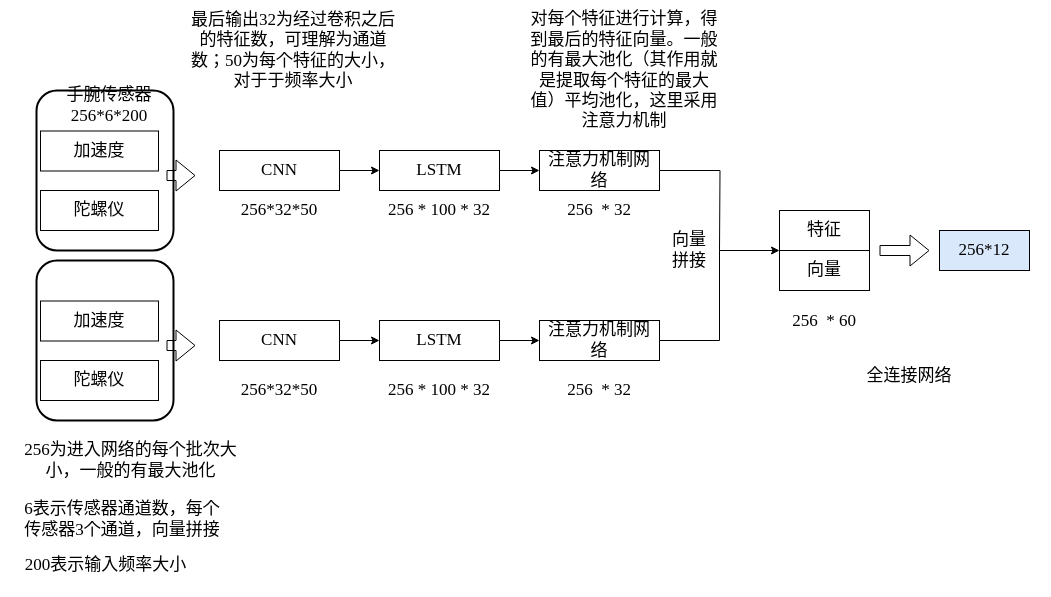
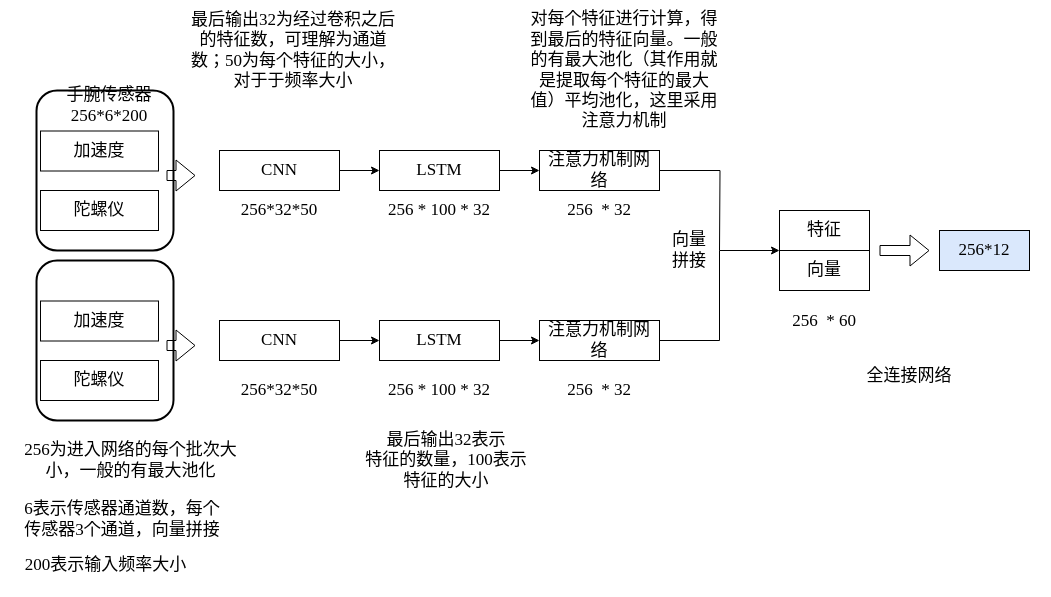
none -> (447, 461)
